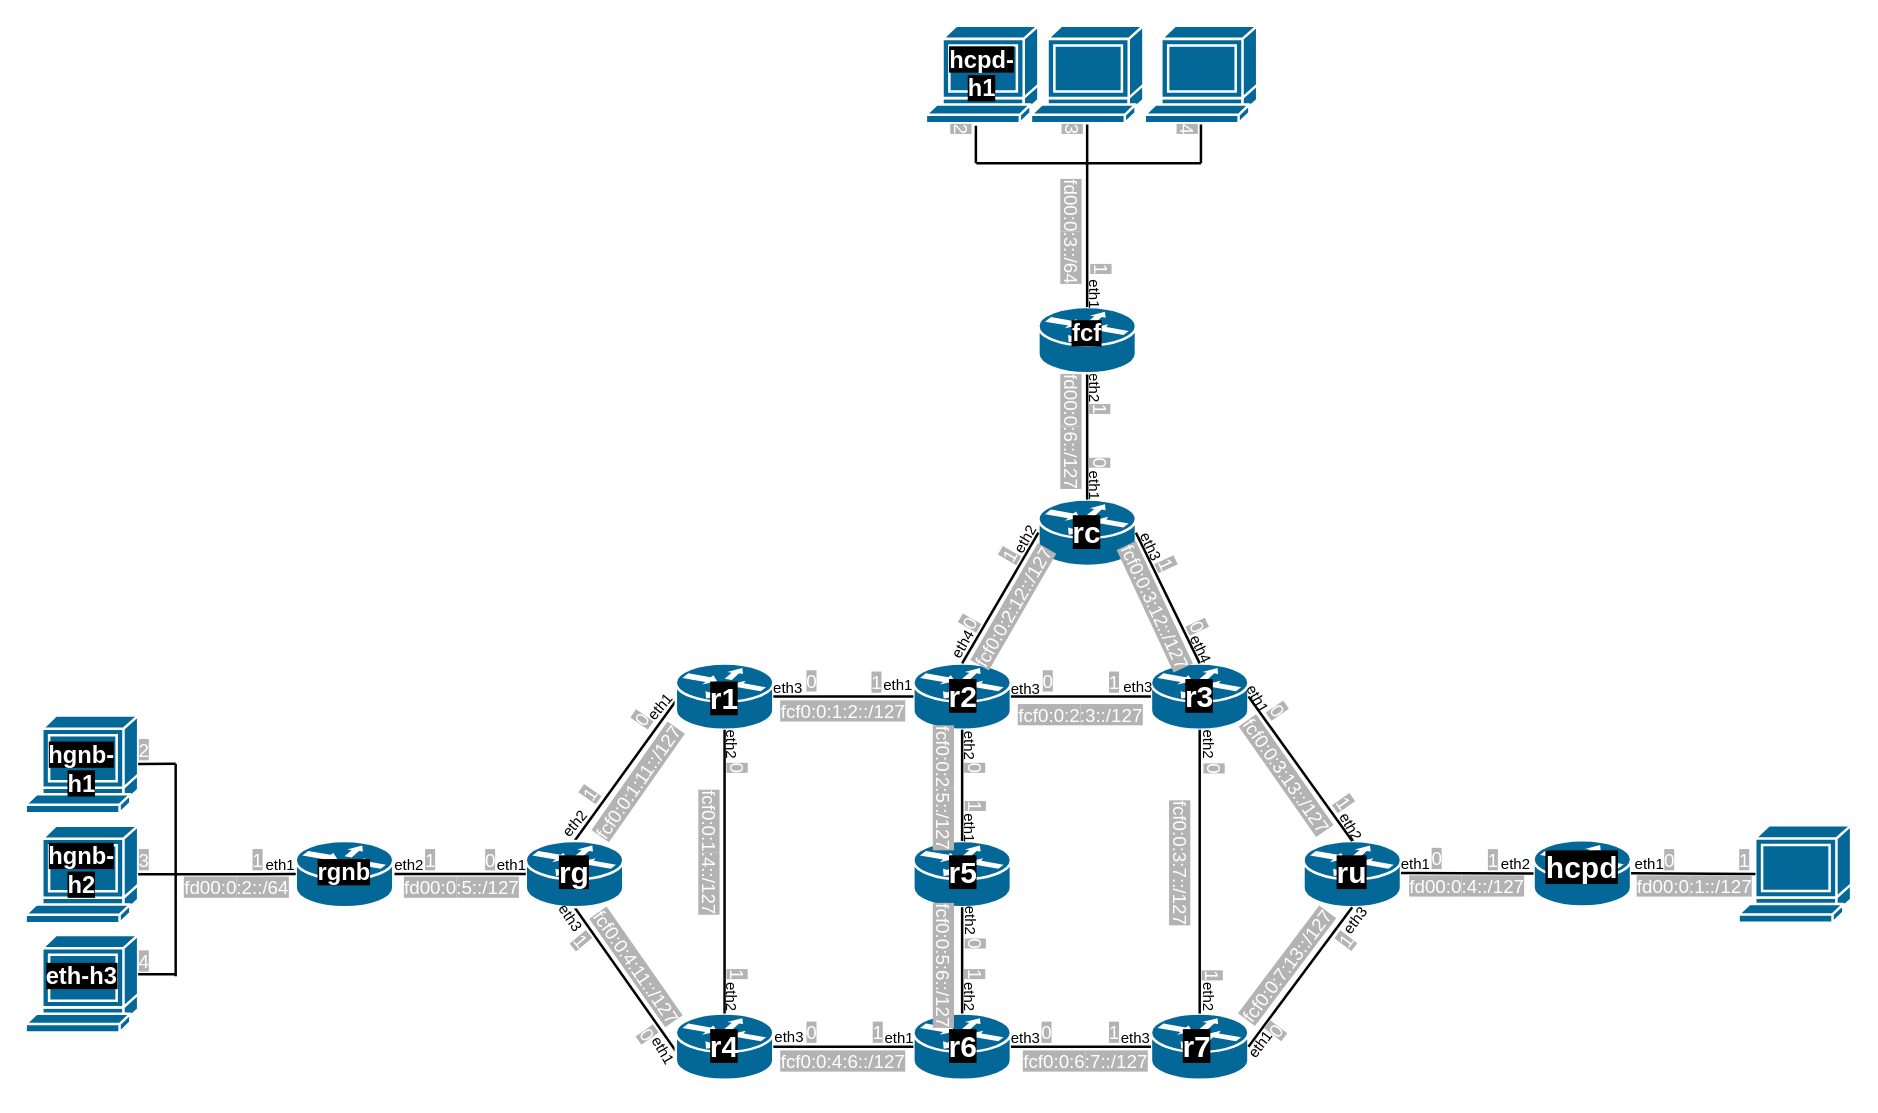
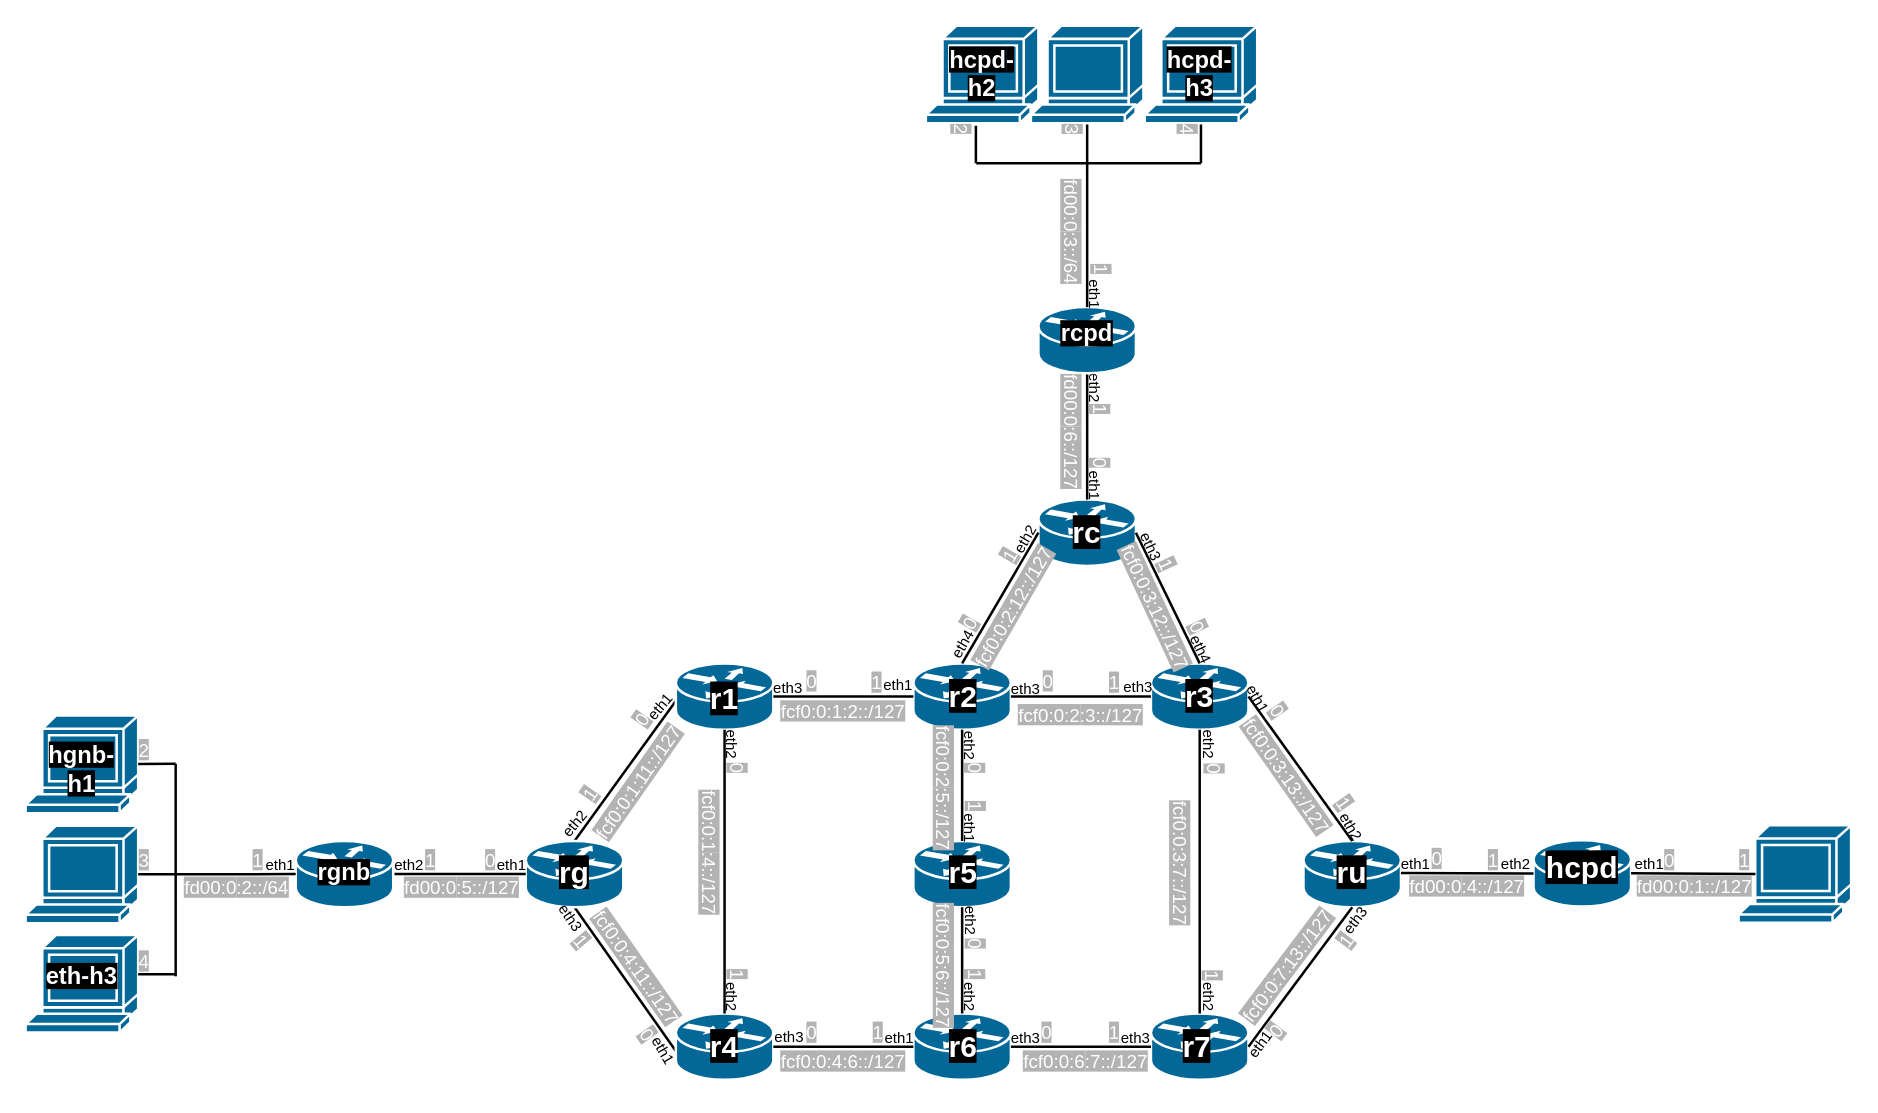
(982, 74) -> (982, 74)
none -> (1199, 74)
(1087, 334) -> (1087, 334)
(82, 871) -> none
